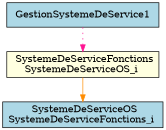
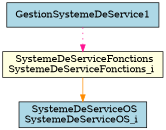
(83, 65) -> (83, 65)
(83, 115) -> (83, 115)
